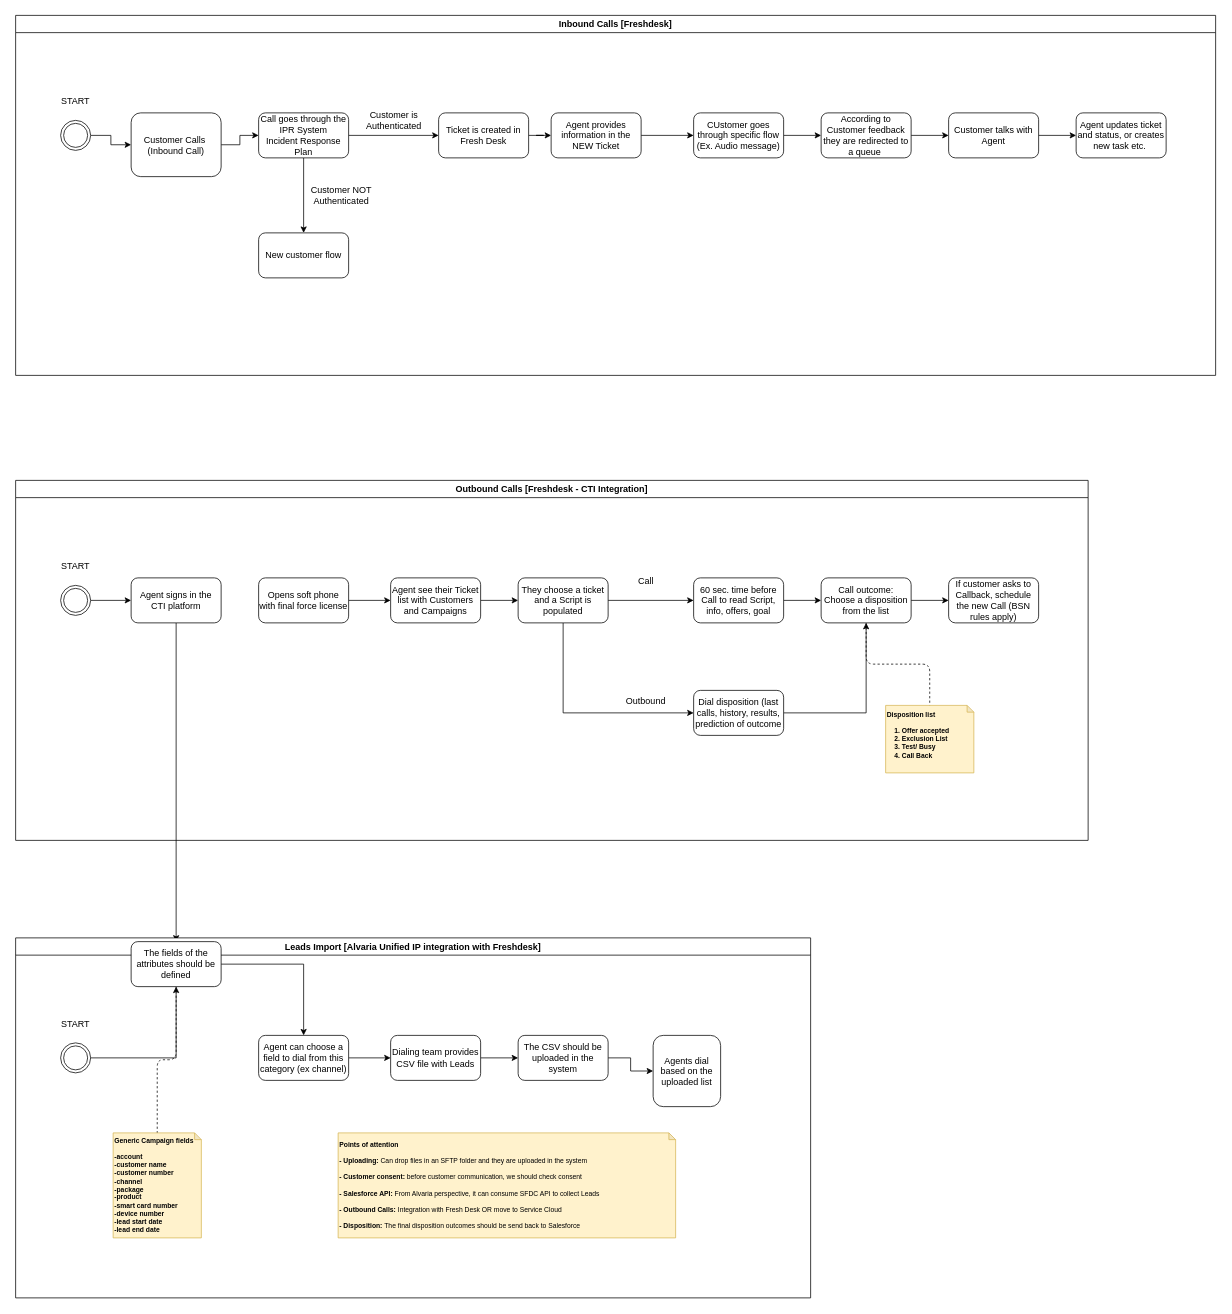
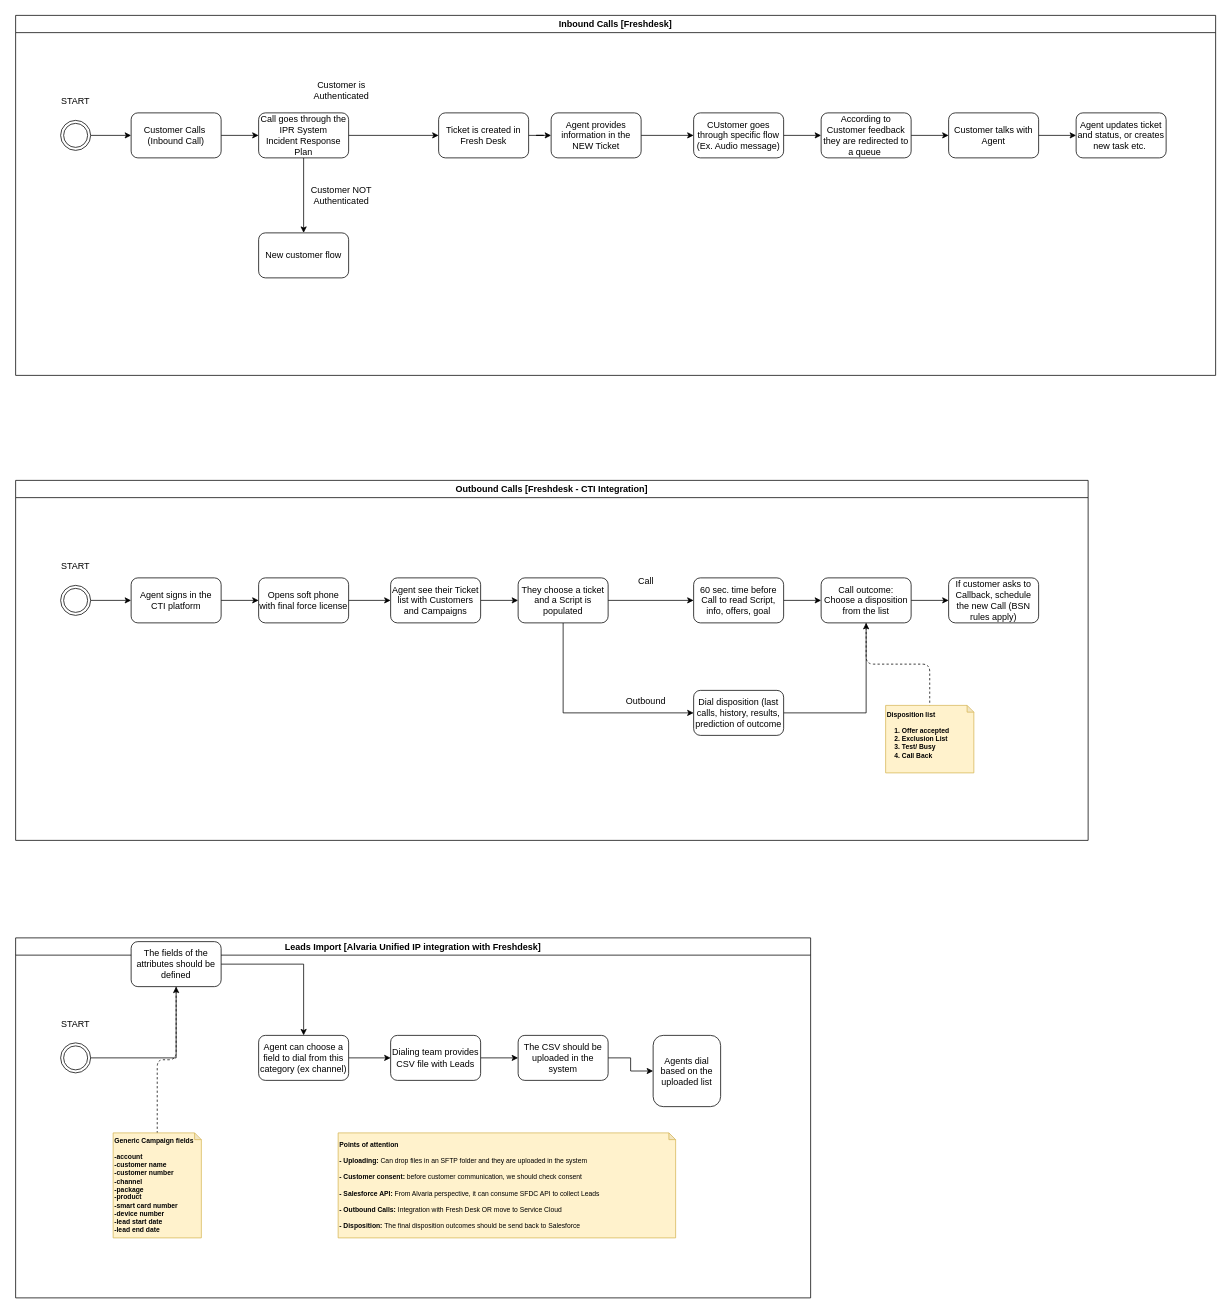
(393, 120) -> (341, 90)
(176, 145) -> (176, 135)
(176, 935) -> (237, 600)
